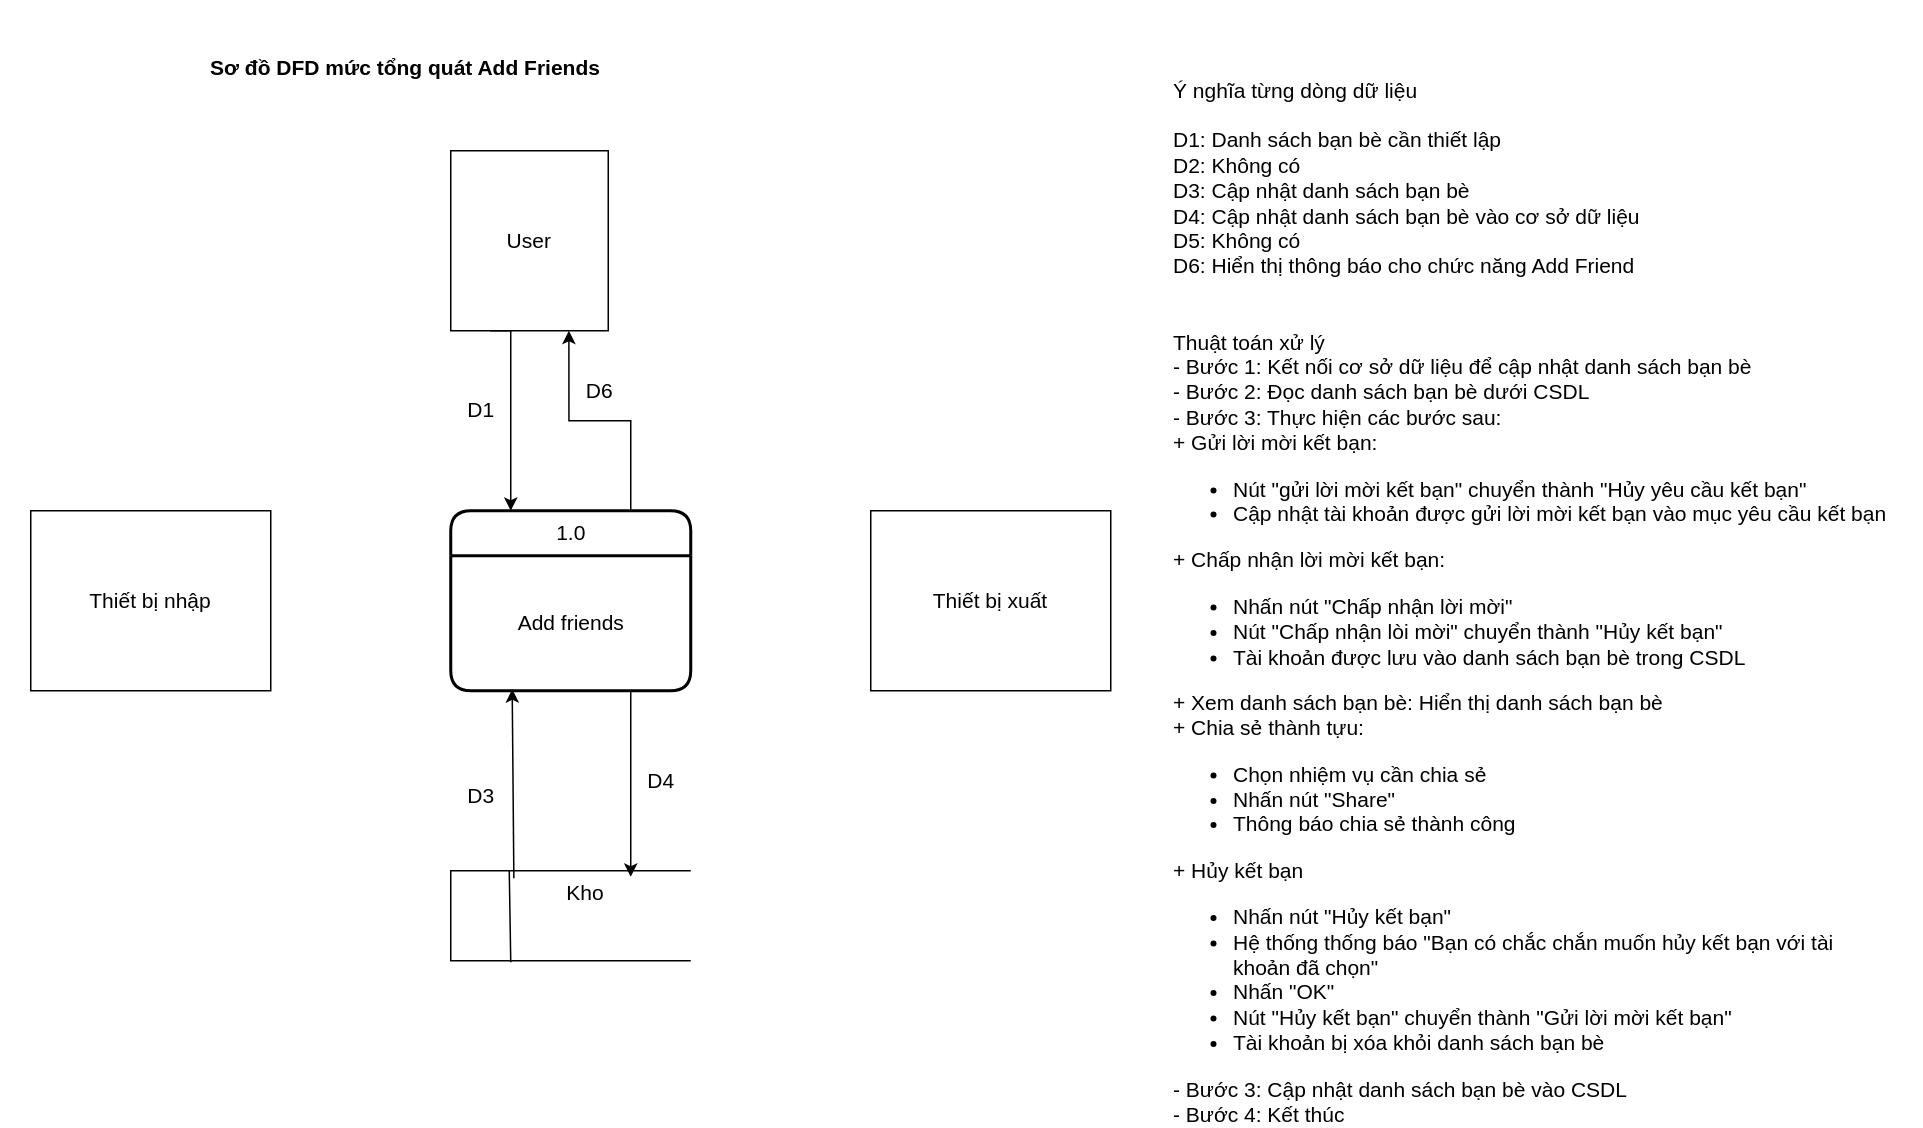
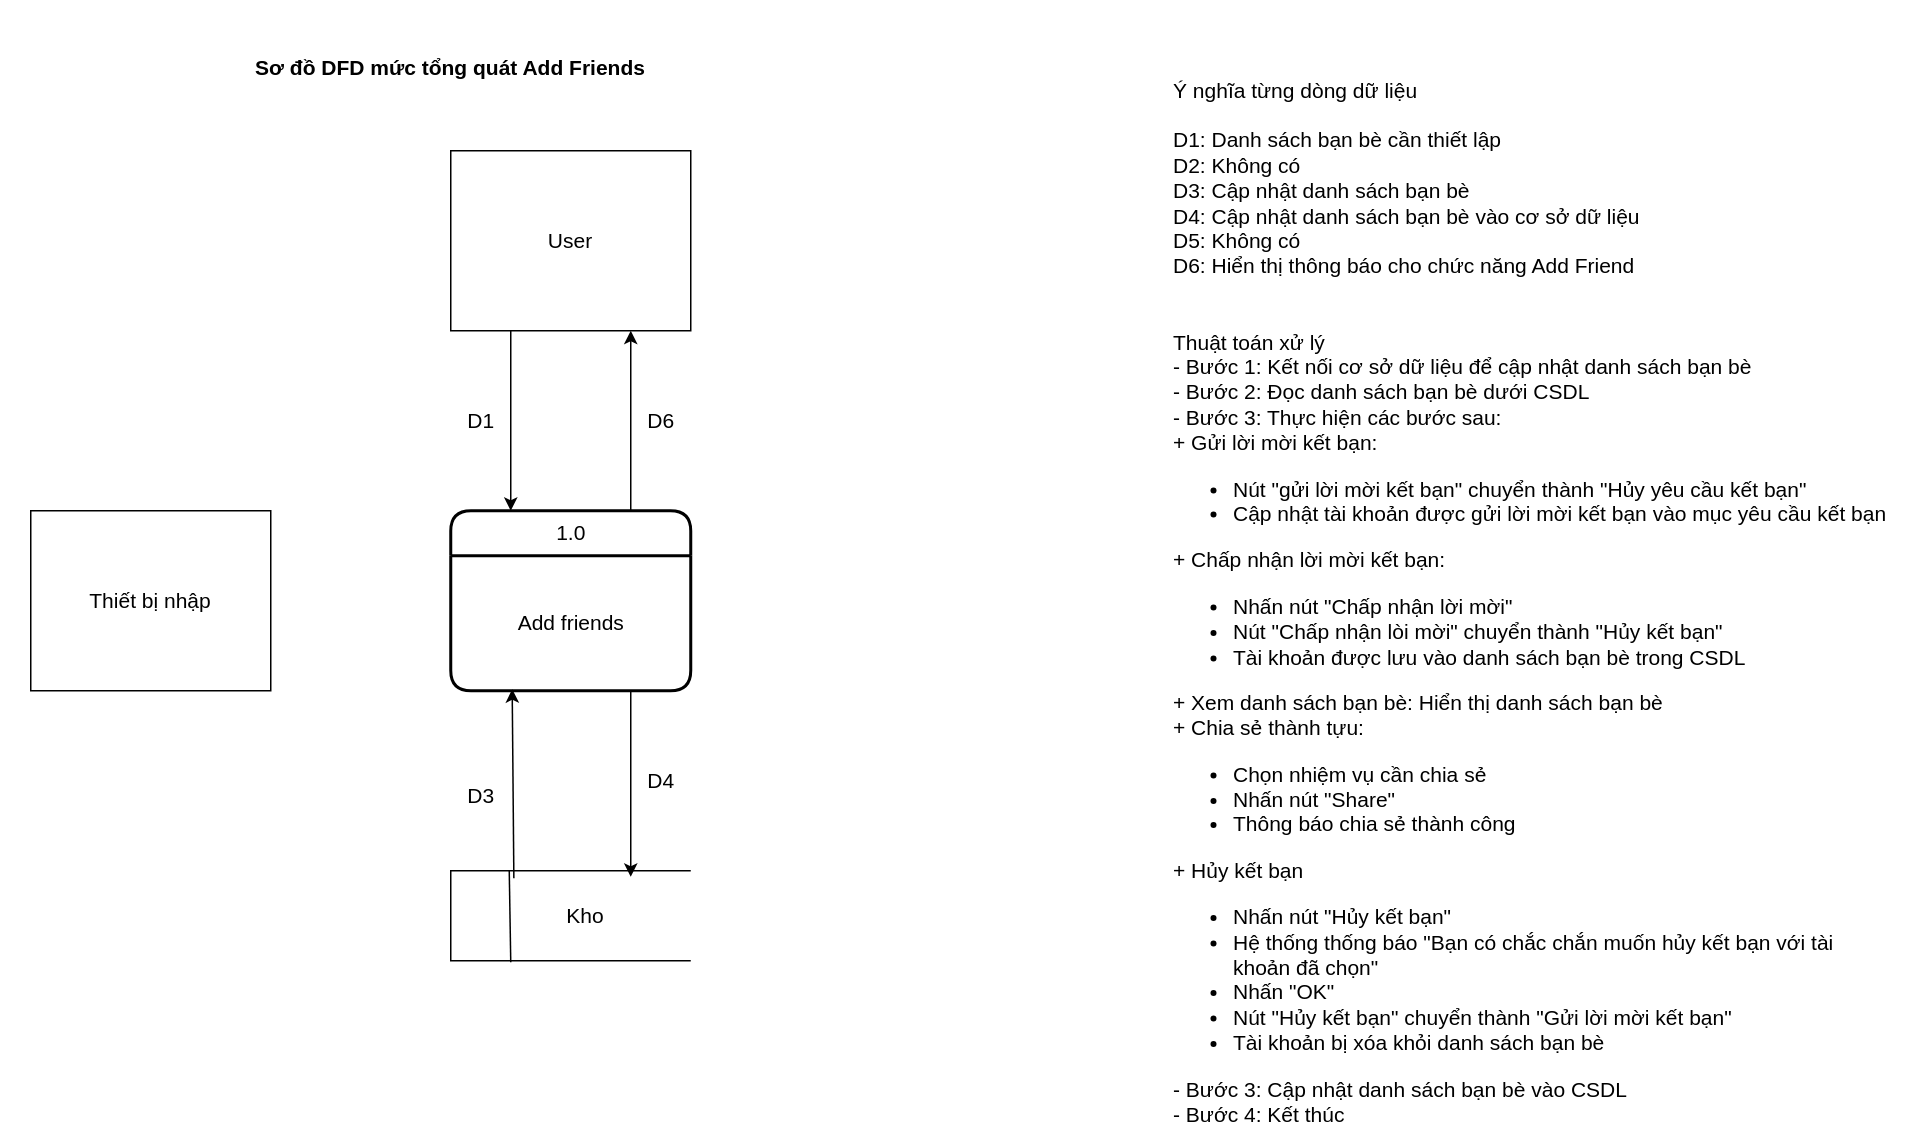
(406, 68) -> (451, 68)
(530, 241) -> (571, 241)
(991, 601) -> none
(586, 893) -> (586, 916)
